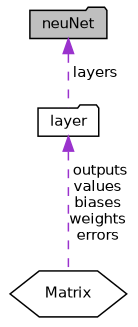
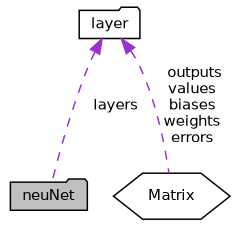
(68, 81) -> (71, 116)
